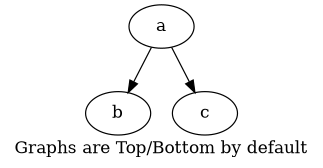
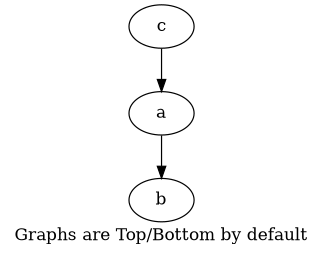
(180, 65) -> (162, 64)
